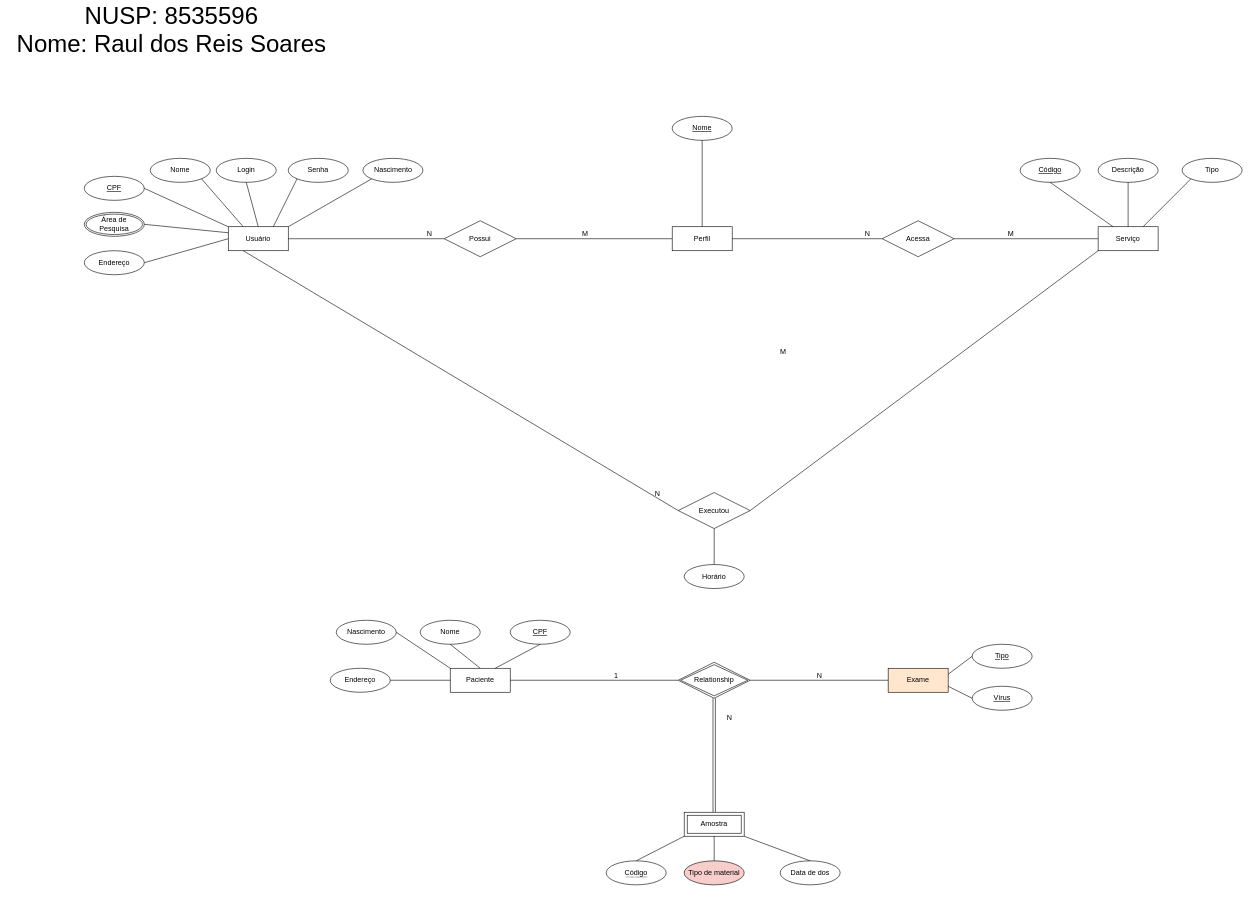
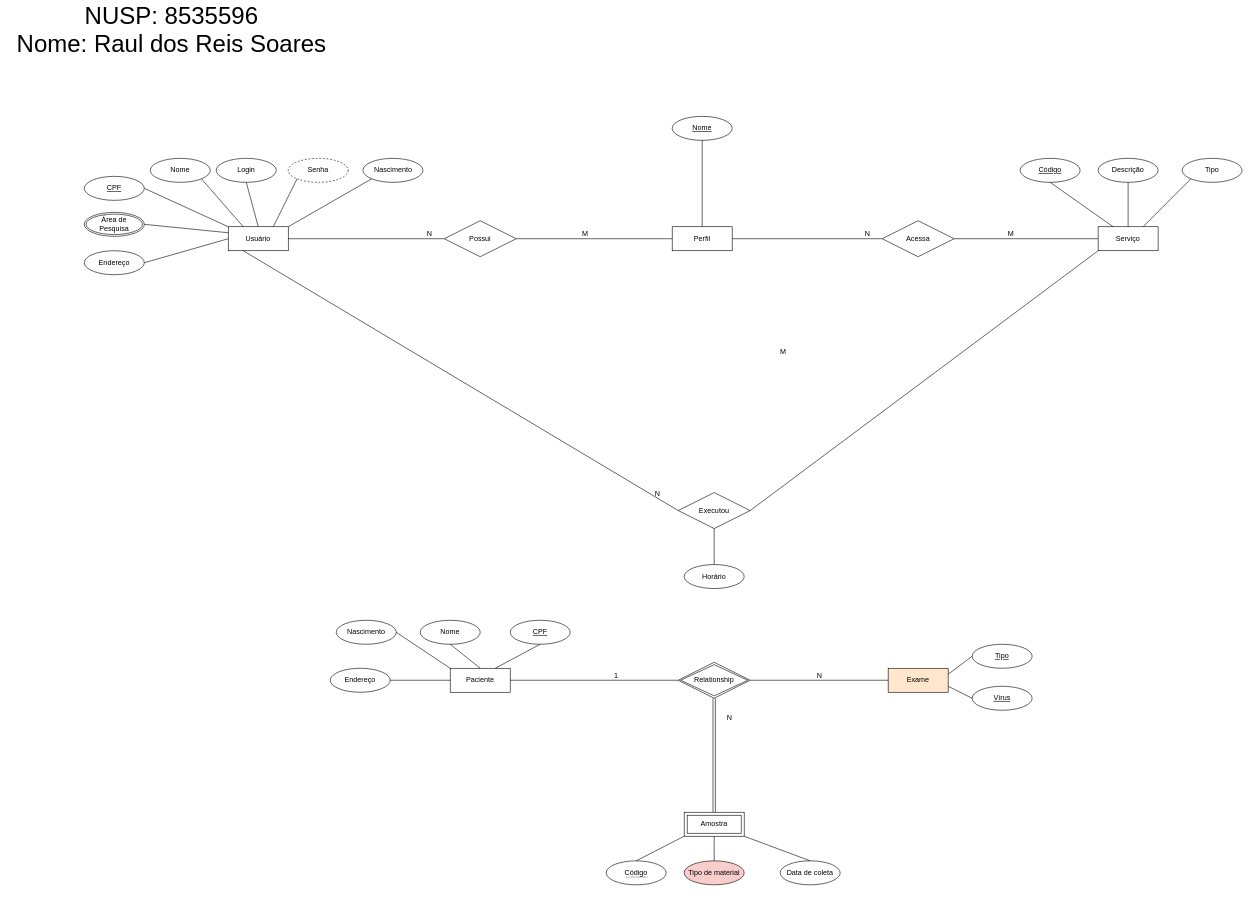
(318, 170) -> (318, 170)
(810, 873) -> (810, 873)
